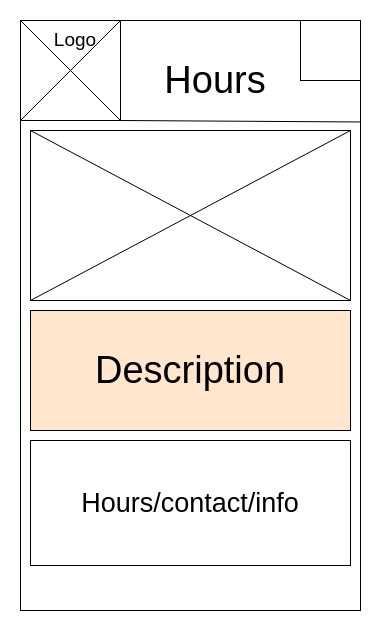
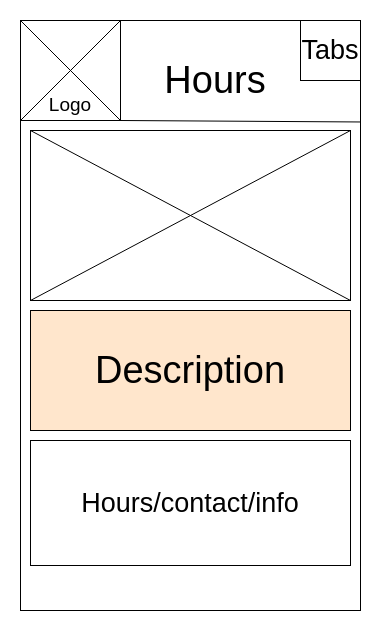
(76, 41) -> (71, 106)
none -> (331, 51)
